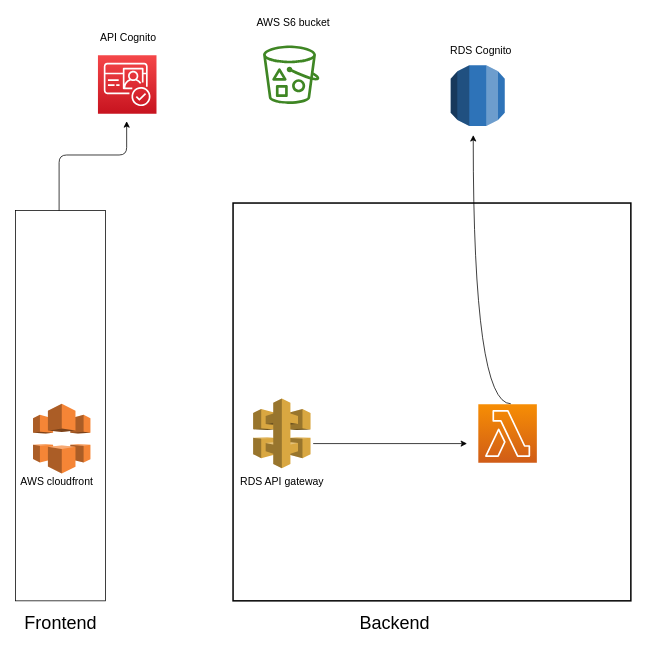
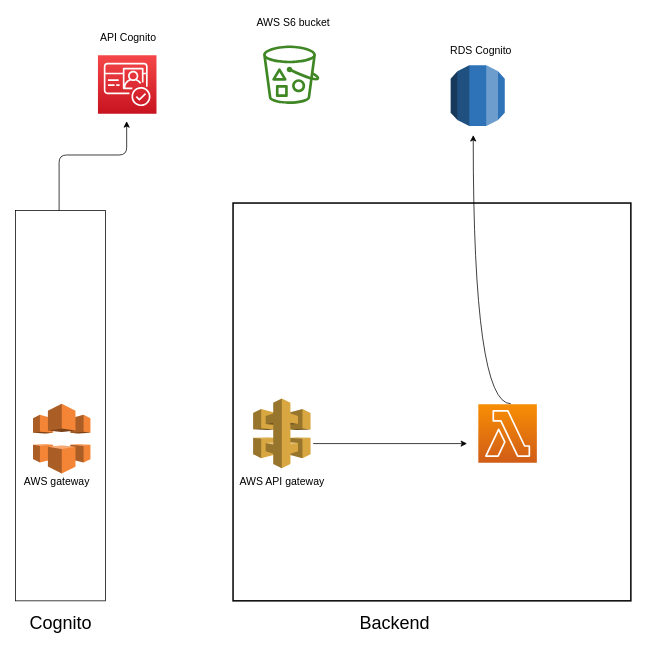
(57, 481) -> (57, 481)
(282, 481) -> (282, 481)
(61, 623) -> (61, 623)
